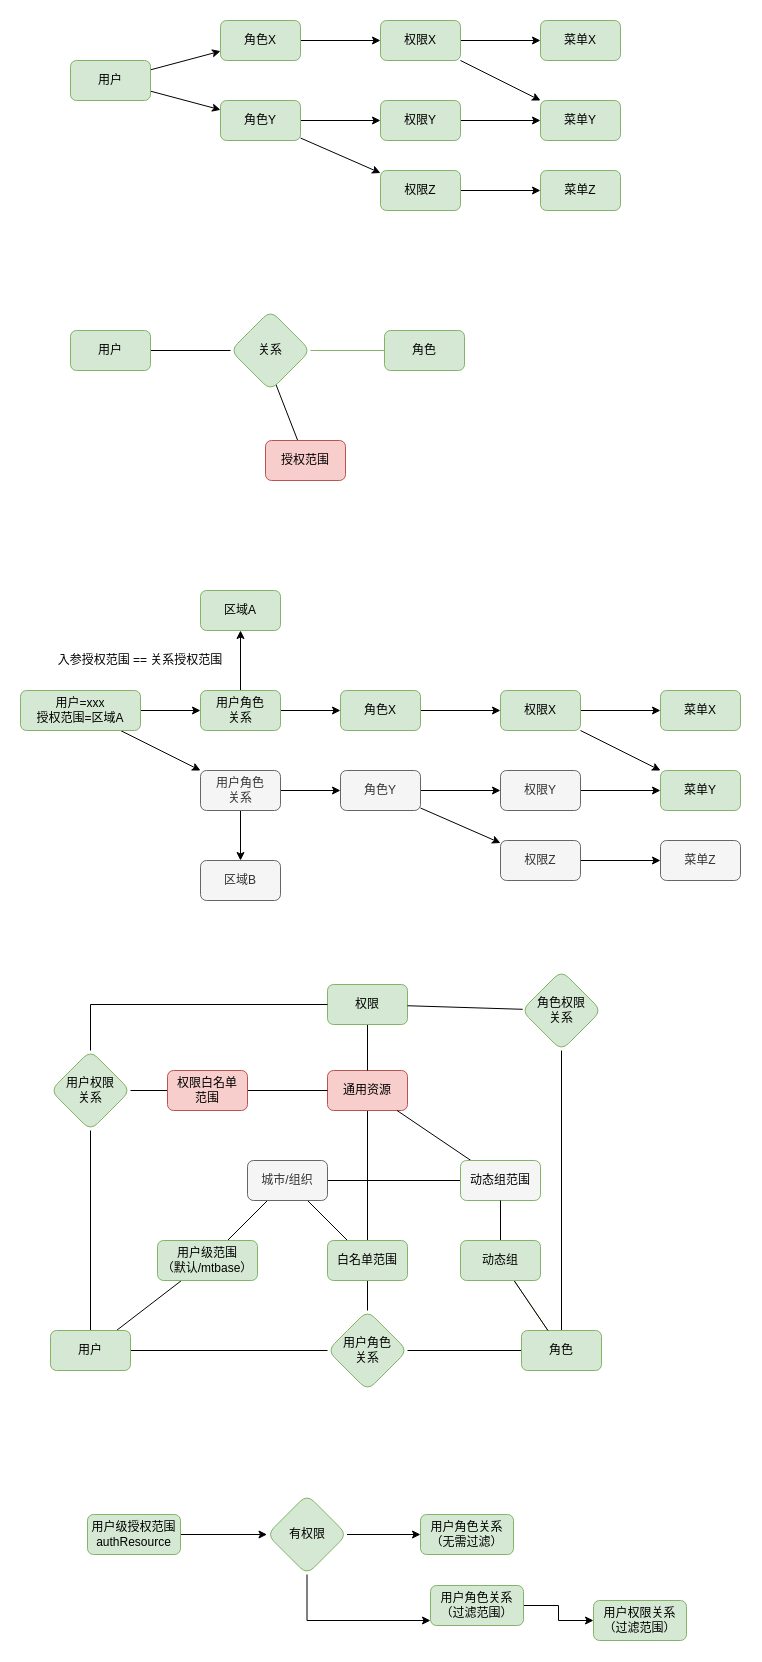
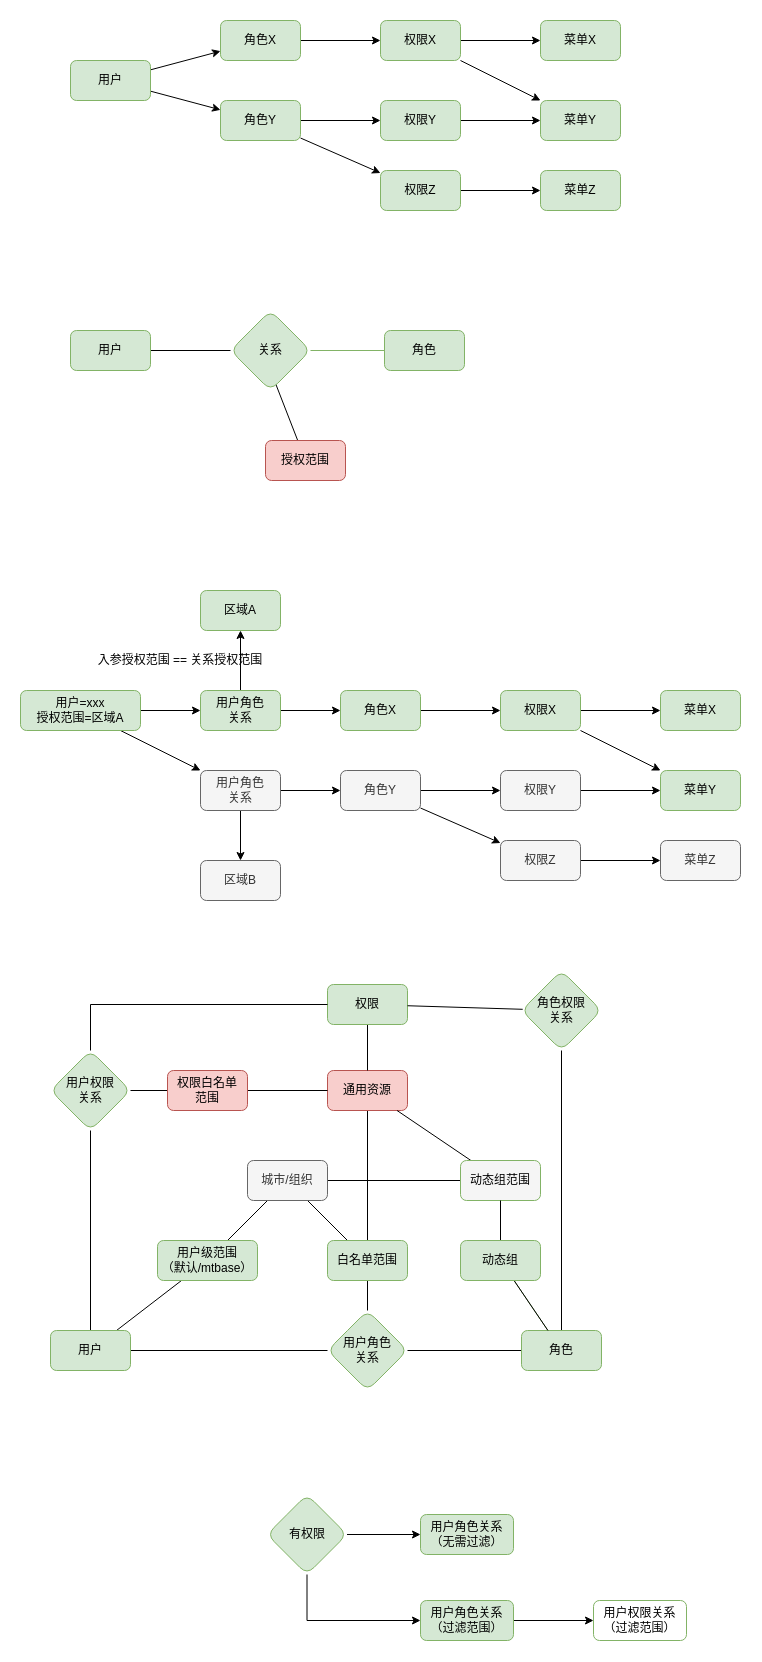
(141, 661) -> (181, 661)
(134, 1535) -> none
(221, 1535) -> none
(477, 1606) -> (467, 1621)
(640, 1621) -> (640, 1621)
